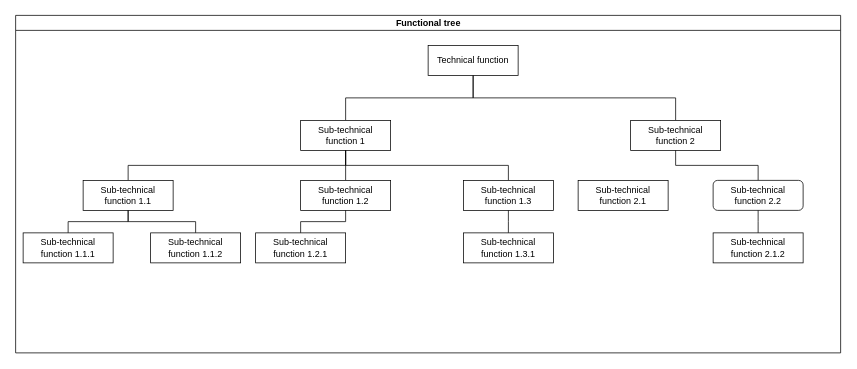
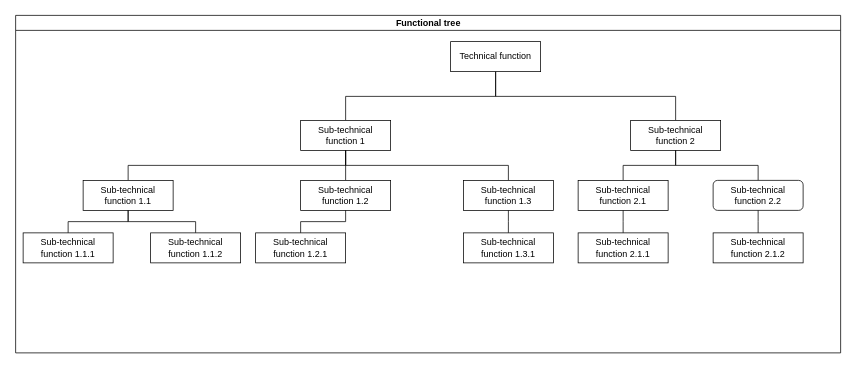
(473, 60) -> (495, 57)
none -> (641, 165)
none -> (623, 222)
none -> (623, 248)
